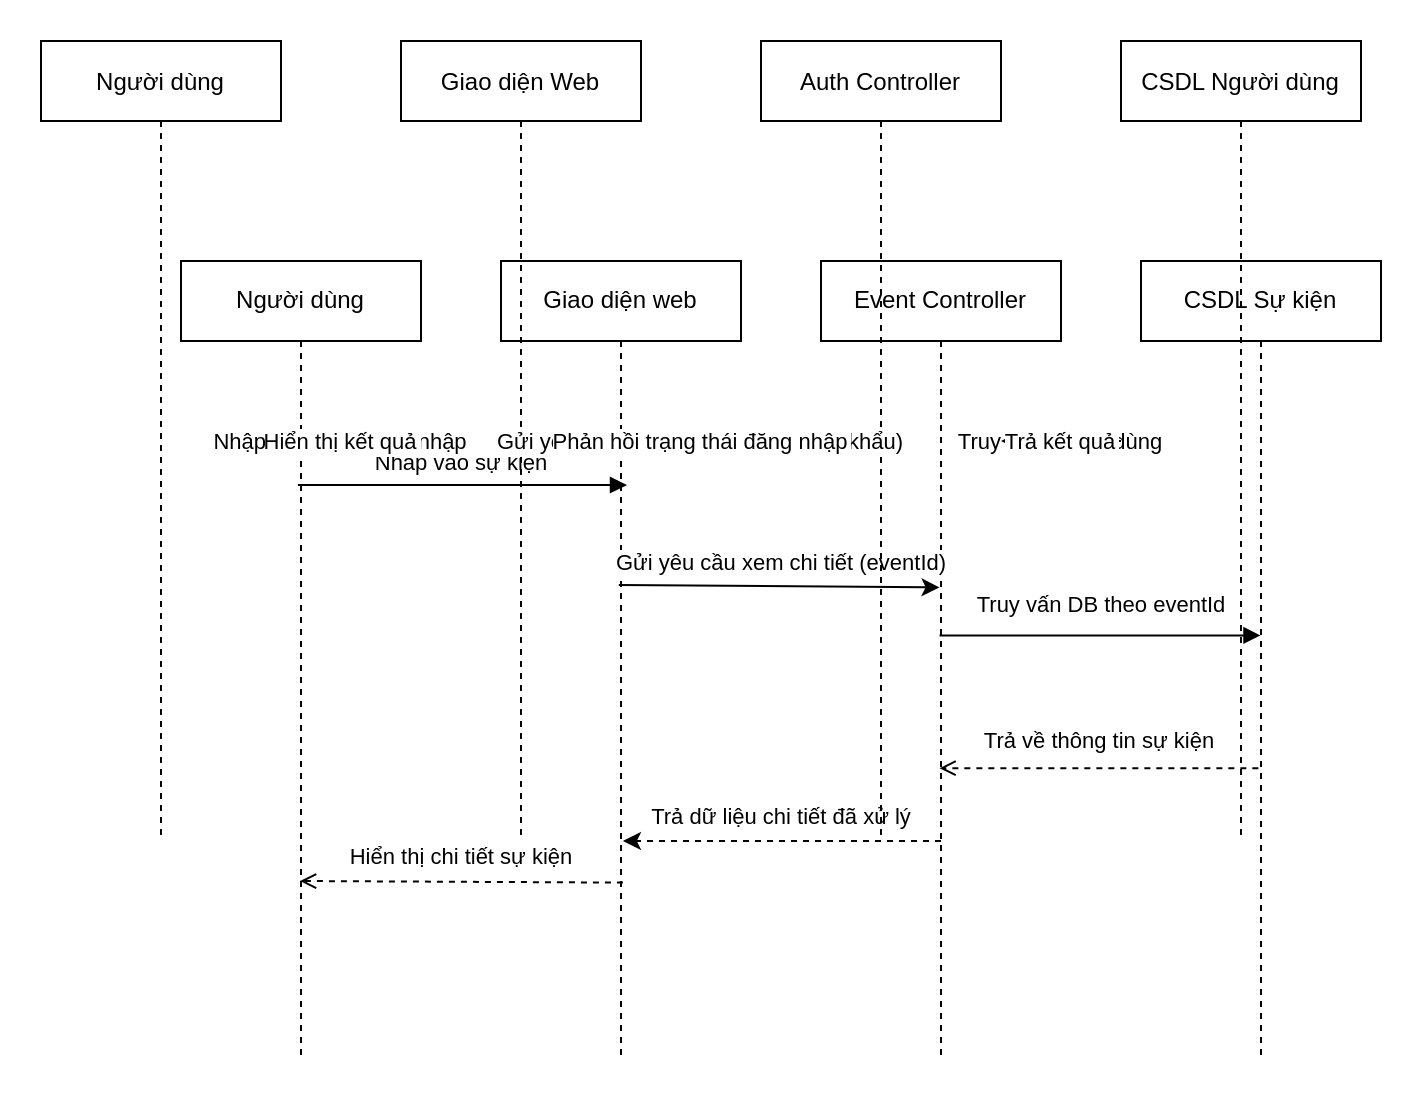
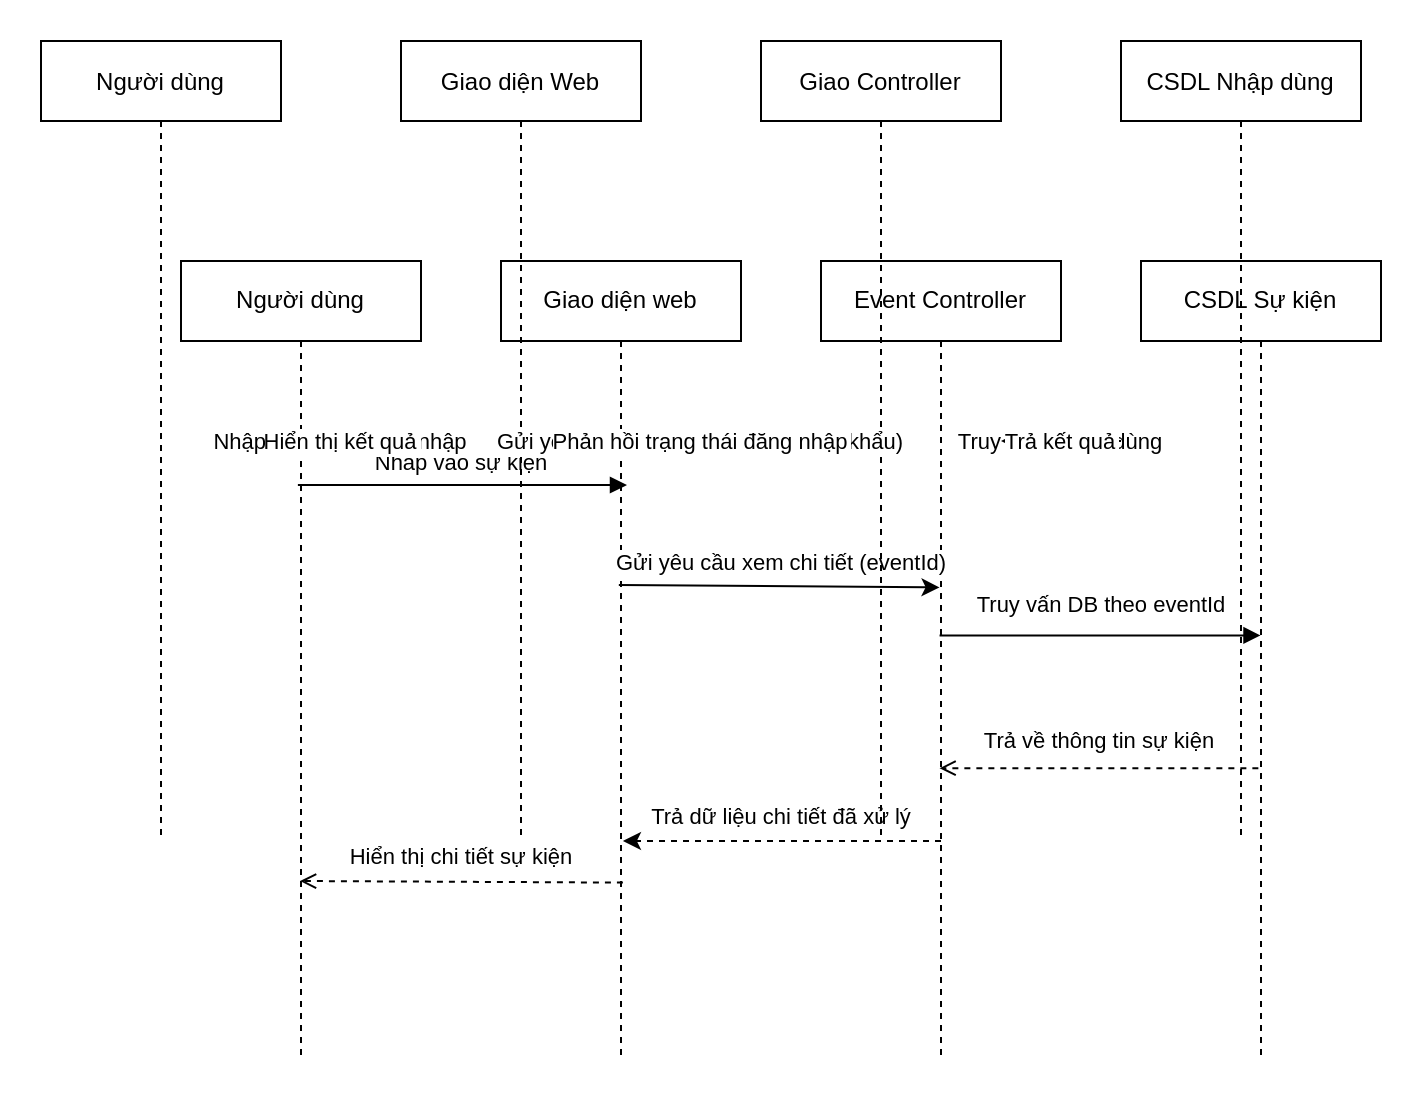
(880, 82) -> (880, 82)
(1240, 82) -> (1240, 82)
